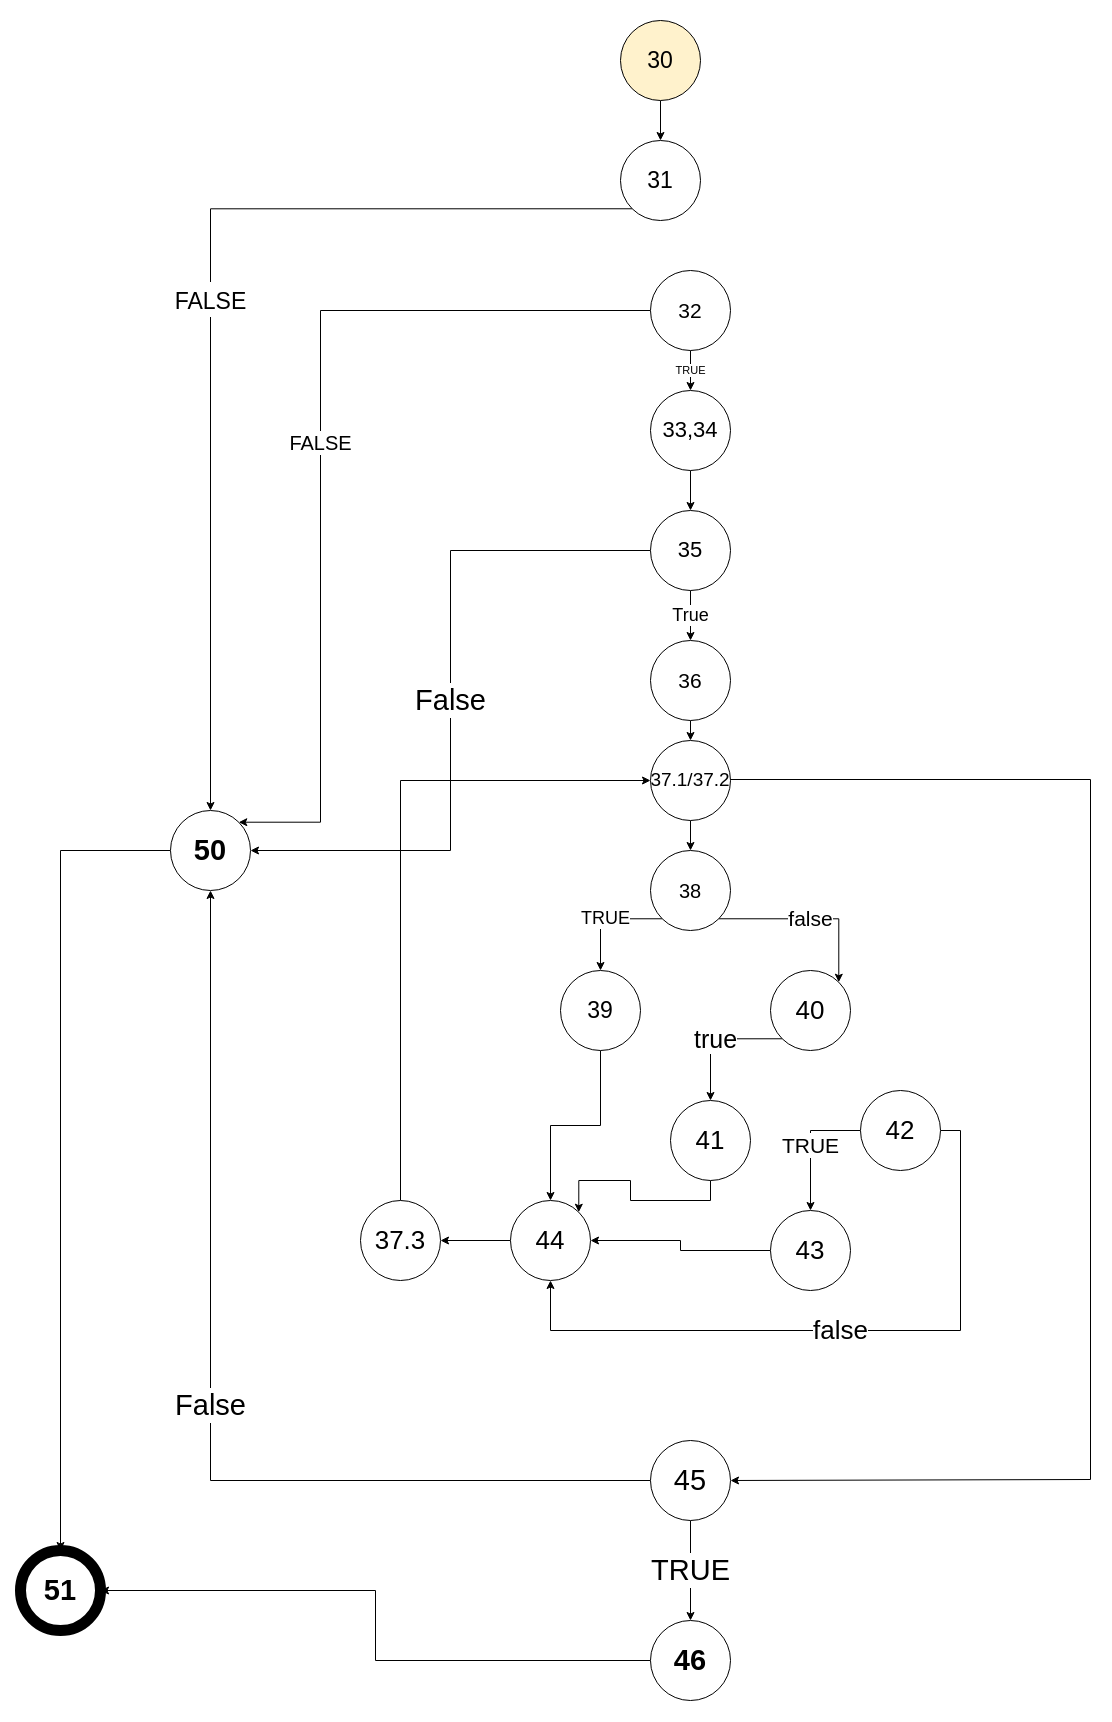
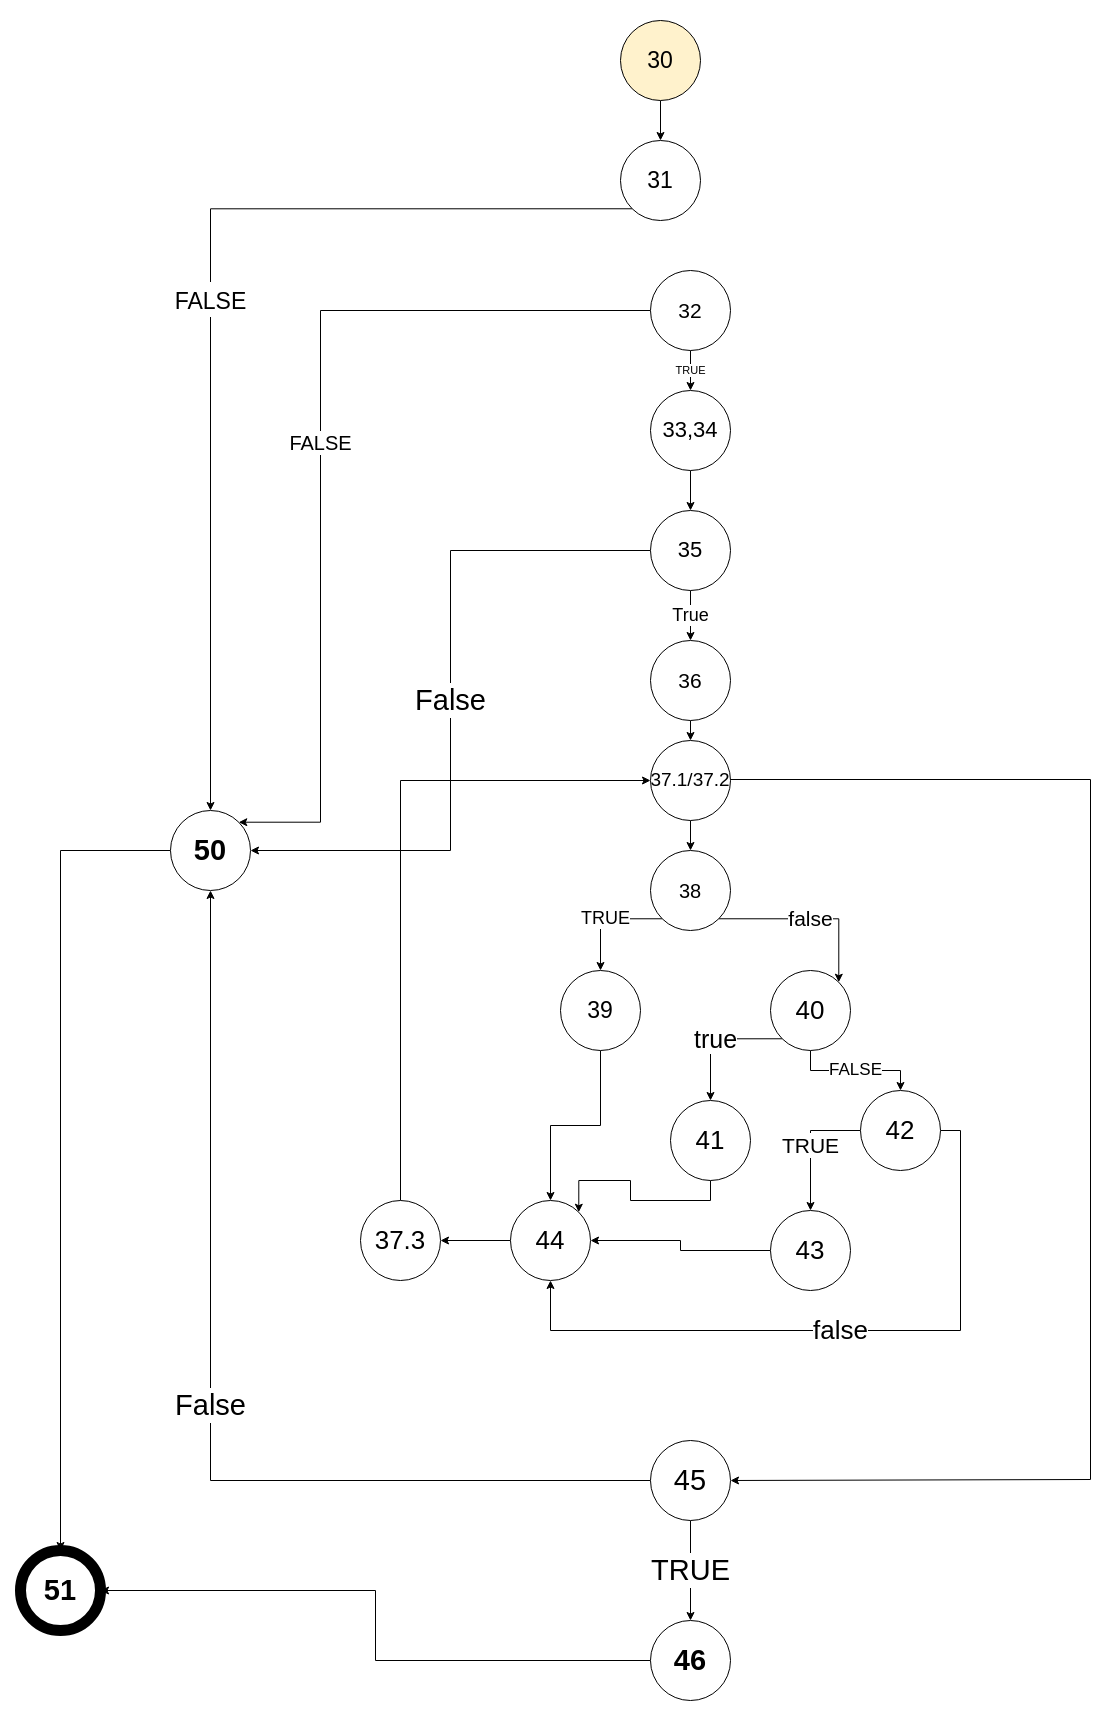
none -> (852, 1071)
